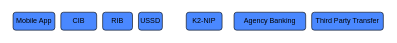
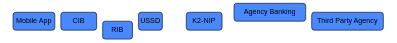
(117, 21) -> (117, 30)
(270, 21) -> (270, 12)
(348, 21) -> (348, 21)
